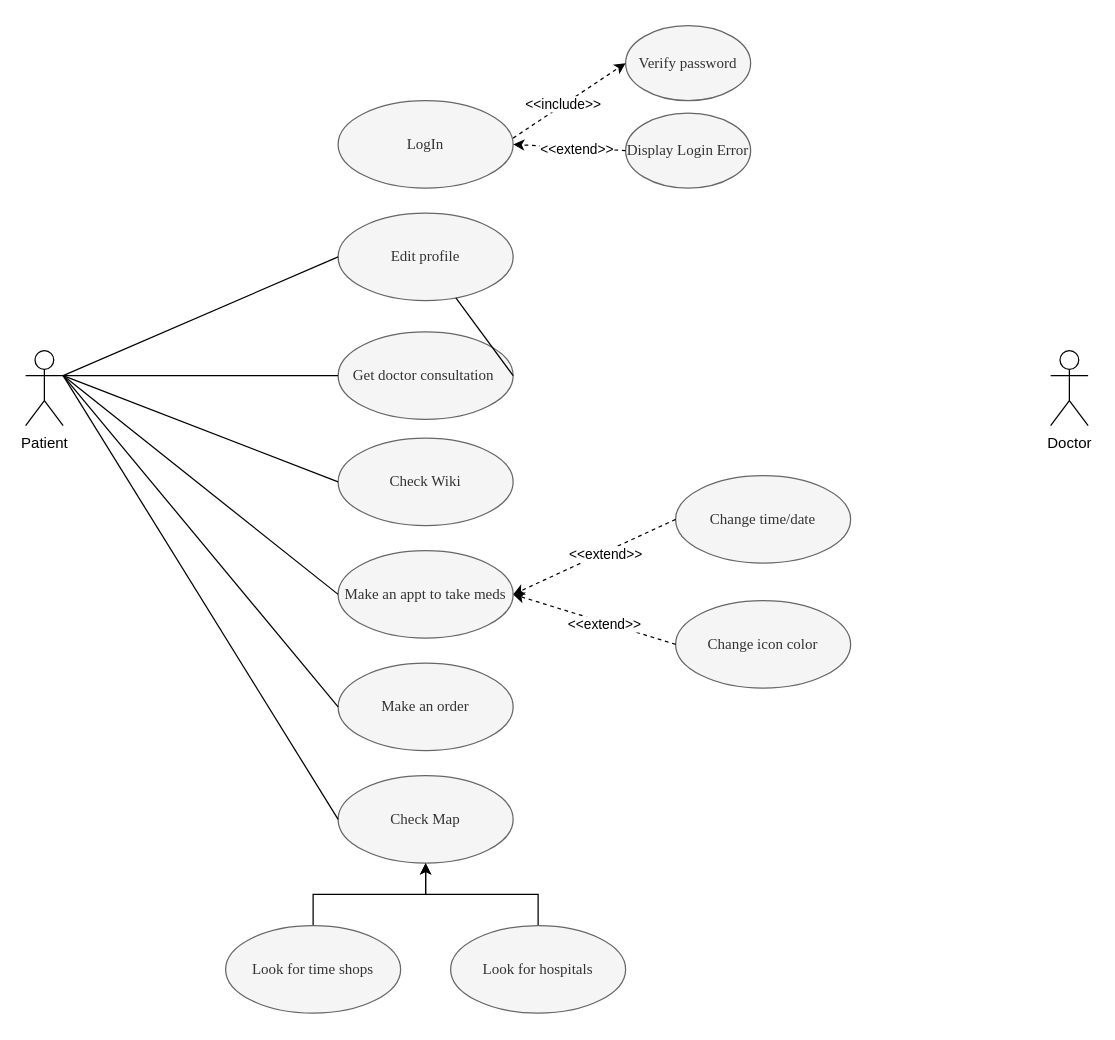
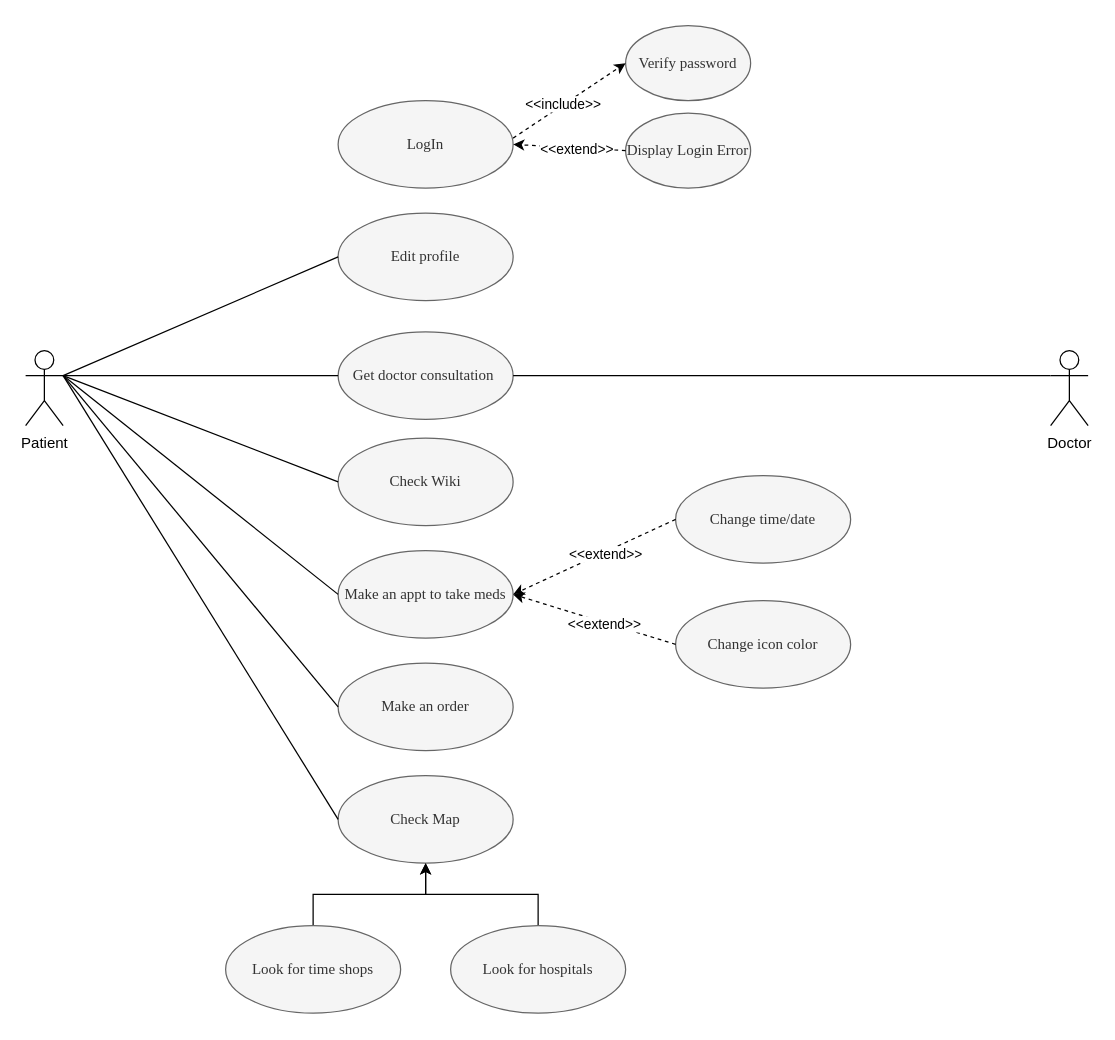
(485, 337) -> (780, 376)
